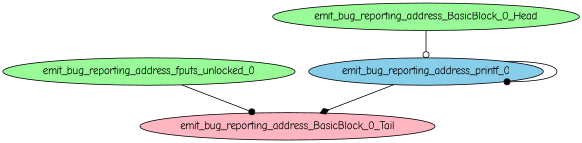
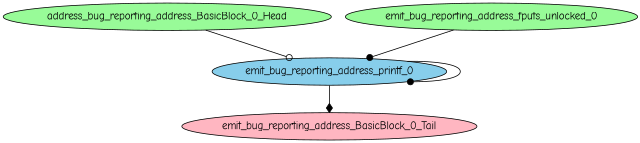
(426, 17) -> (167, 17)
(215, 98) -> (413, 43)
